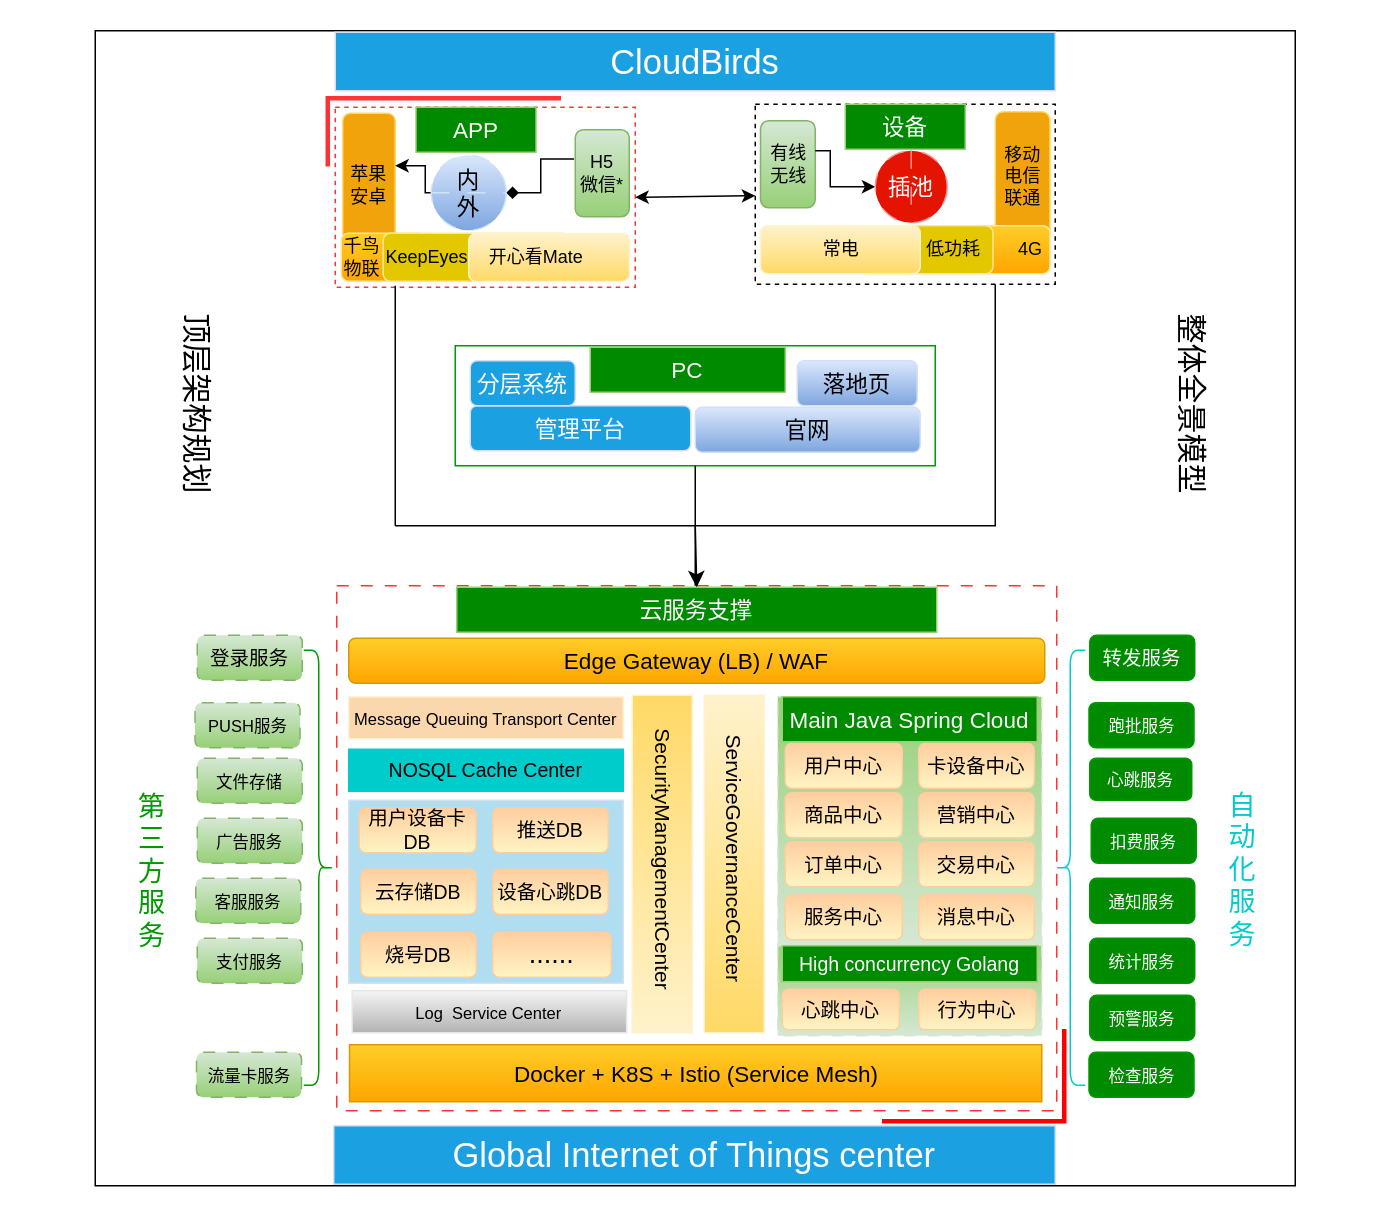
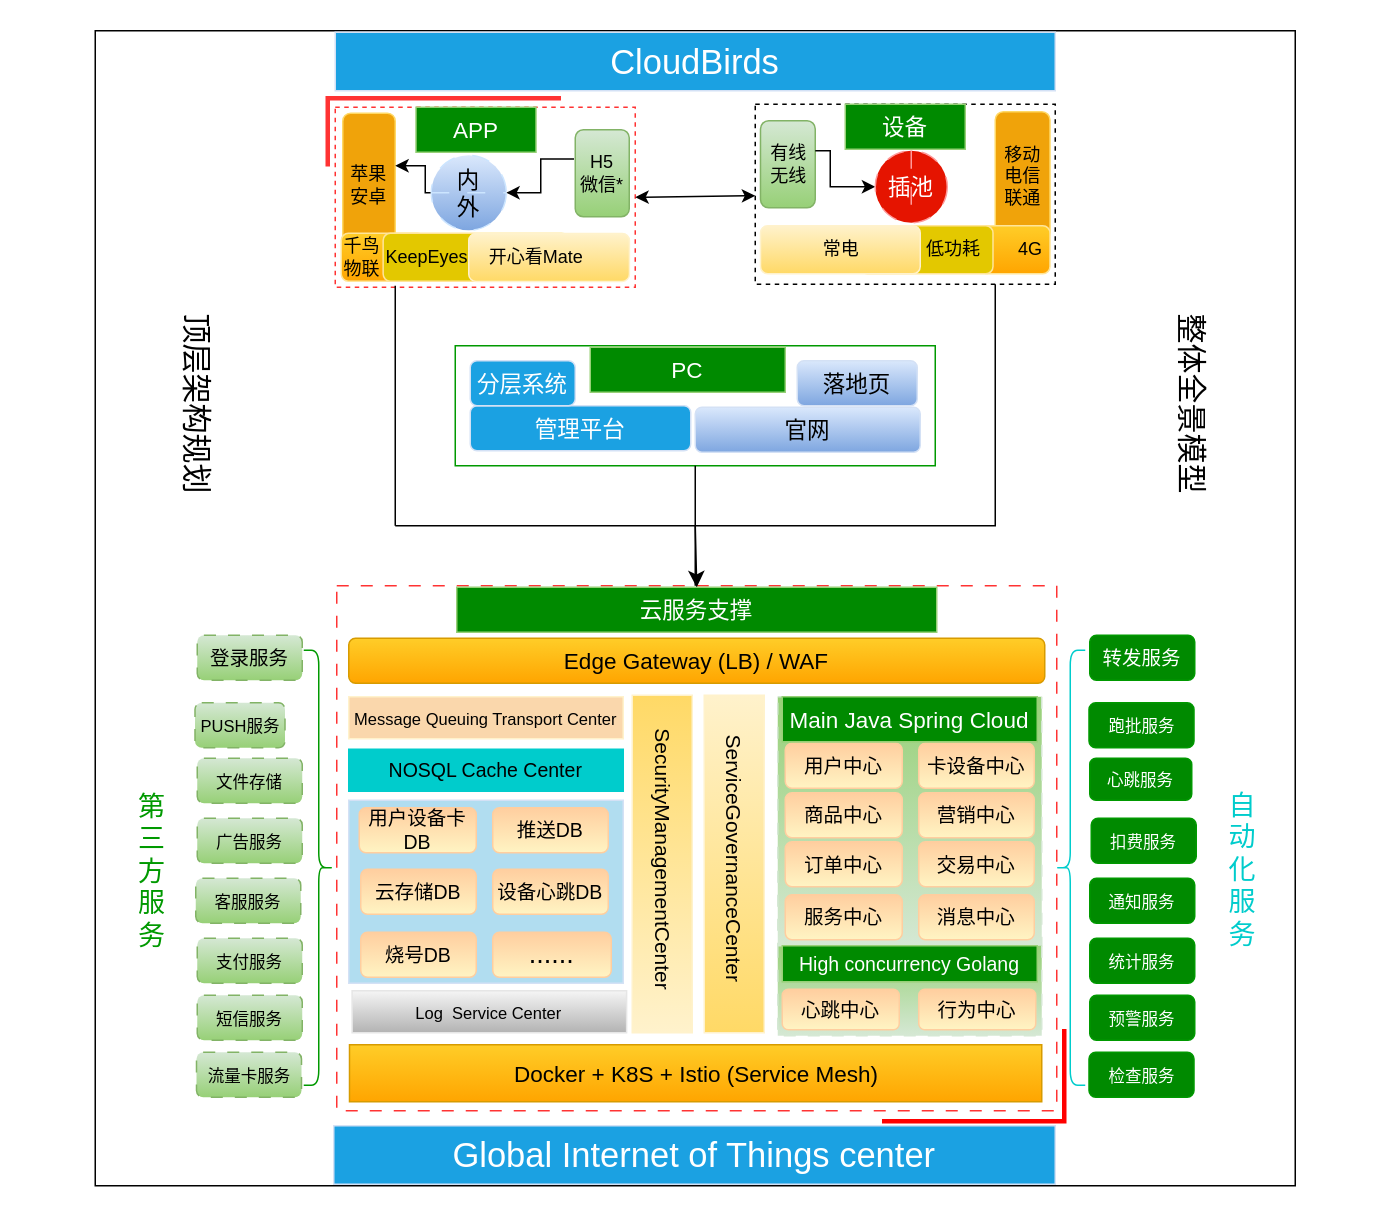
(519, 193) -> (518, 193)
(248, 725) -> (240, 725)
none -> (250, 1018)
